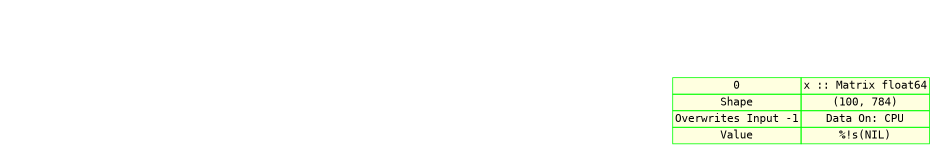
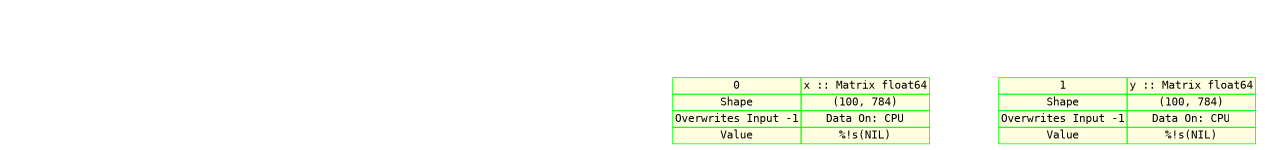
none -> (1127, 111)
